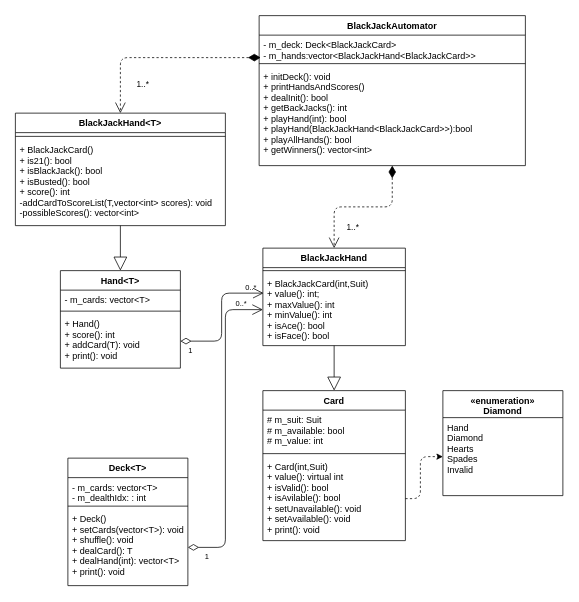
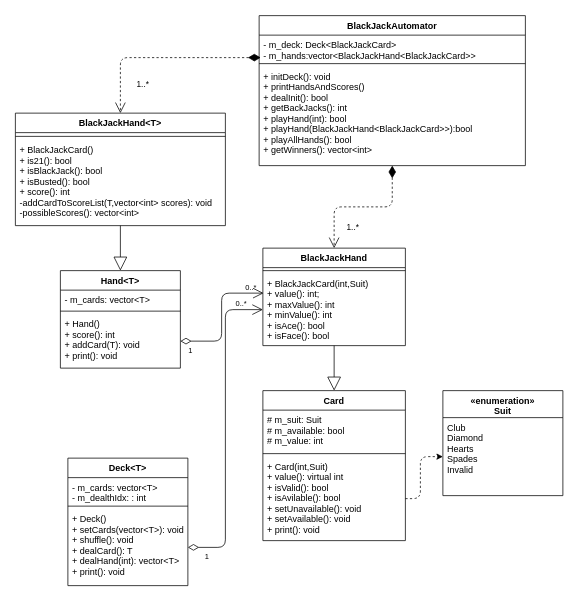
(503, 401) -> (503, 401)
(457, 428) -> (456, 428)
